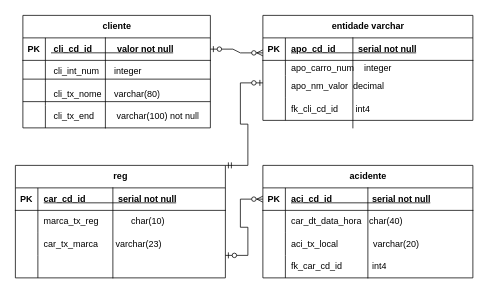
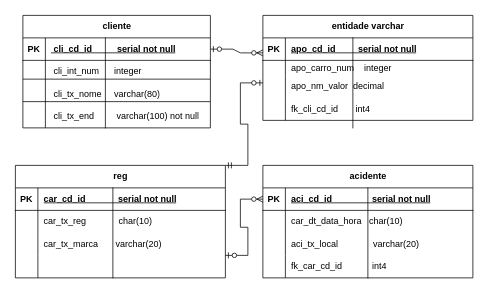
(124, 49) -> (125, 49)
(126, 222) -> (121, 222)
(358, 222) -> (358, 222)
(118, 244) -> (118, 244)
